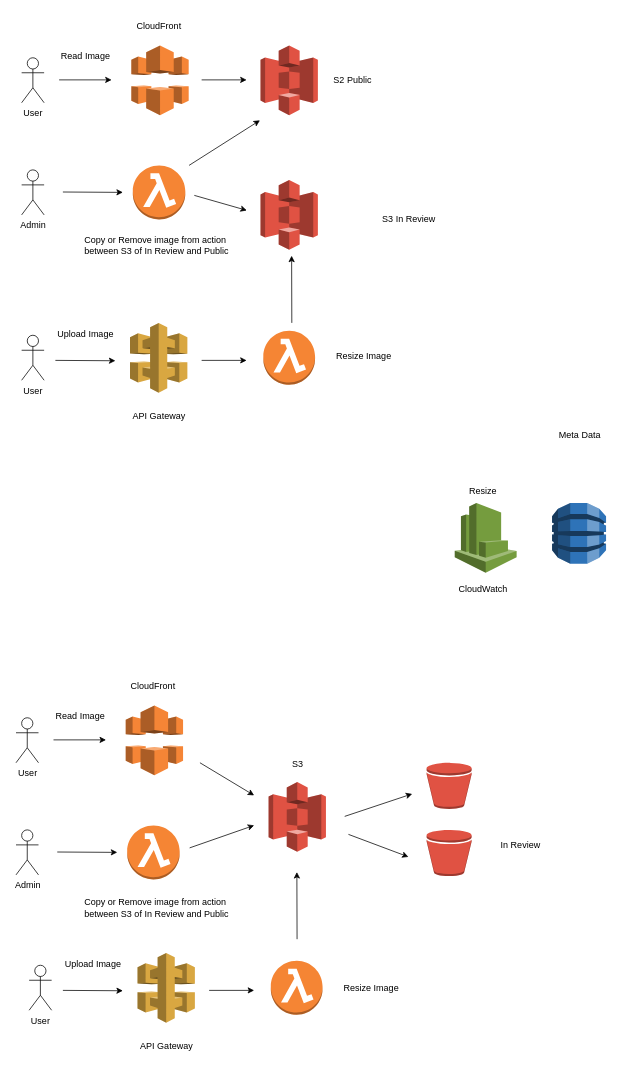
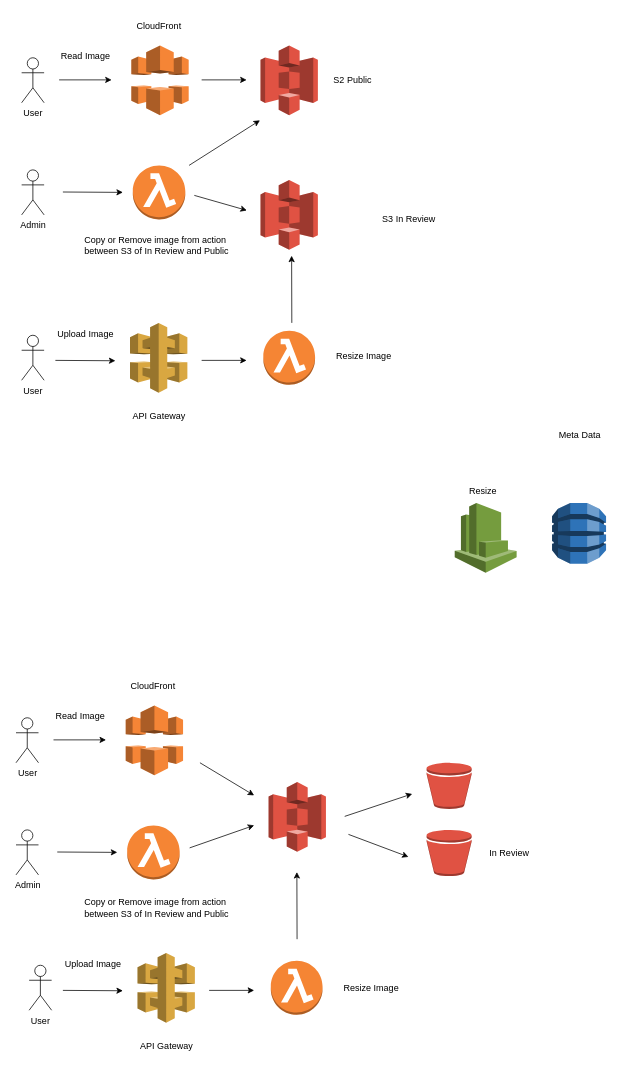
(483, 589) -> none
(297, 764) -> none
(520, 845) -> (509, 853)
